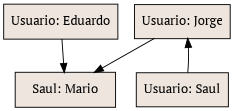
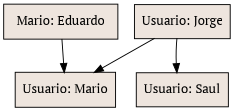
(61, 22) -> (61, 22)
(188, 60) -> (176, 51)
(65, 90) -> (65, 90)
